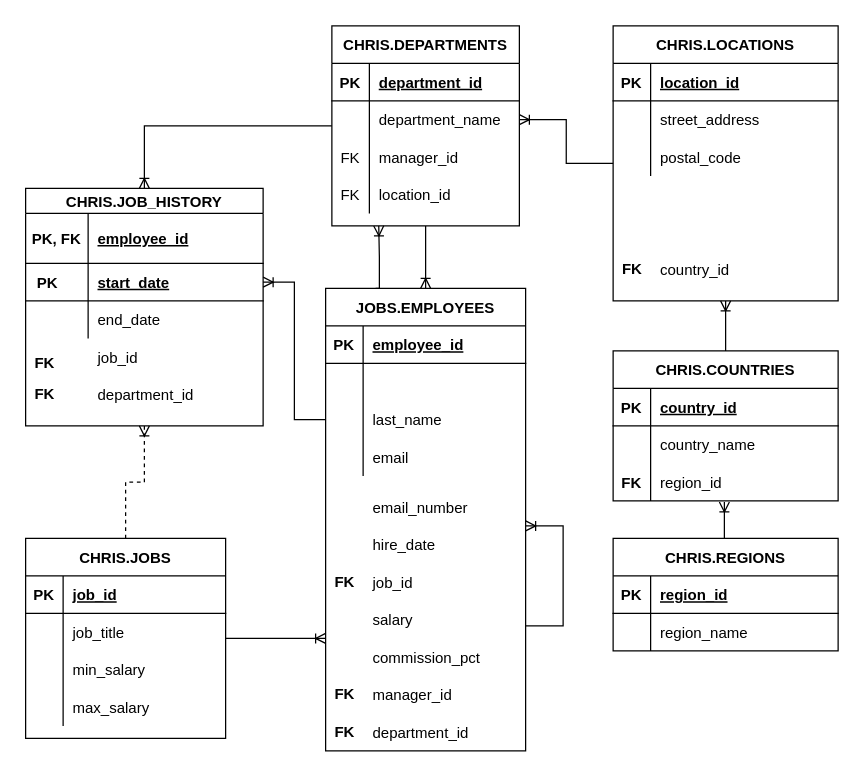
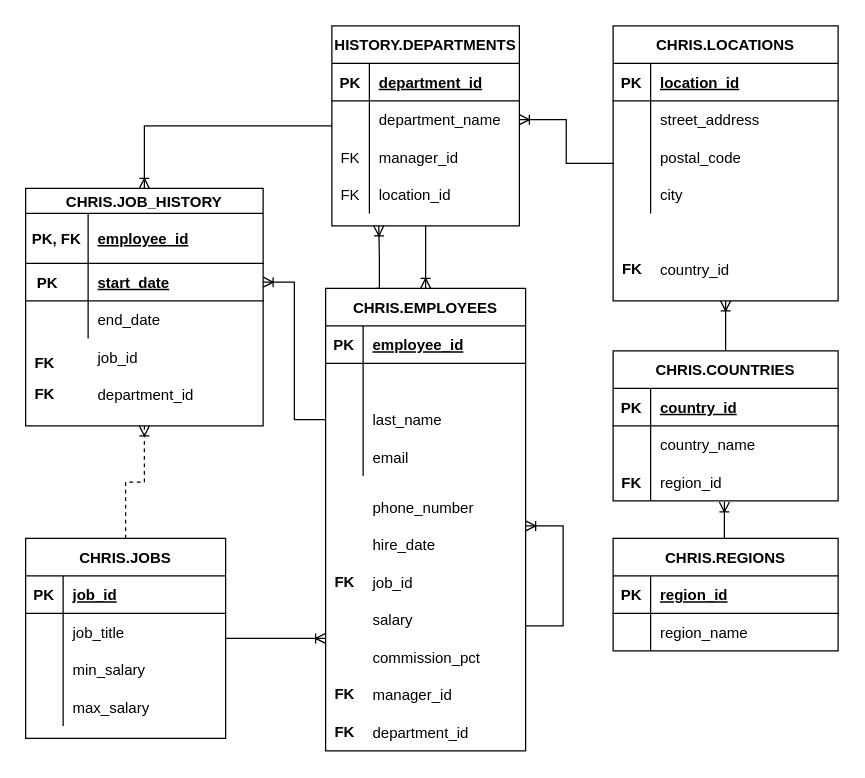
(425, 45) -> (425, 45)
none -> (744, 194)
(425, 308) -> (425, 308)
(419, 508) -> (423, 508)
